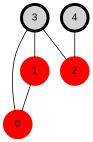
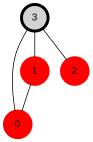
(75, 18) -> none
